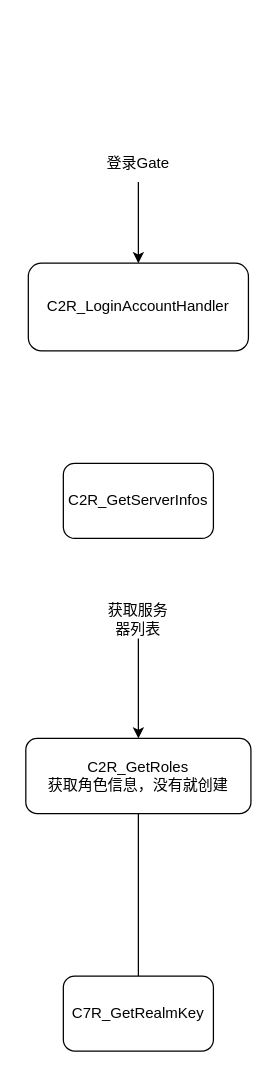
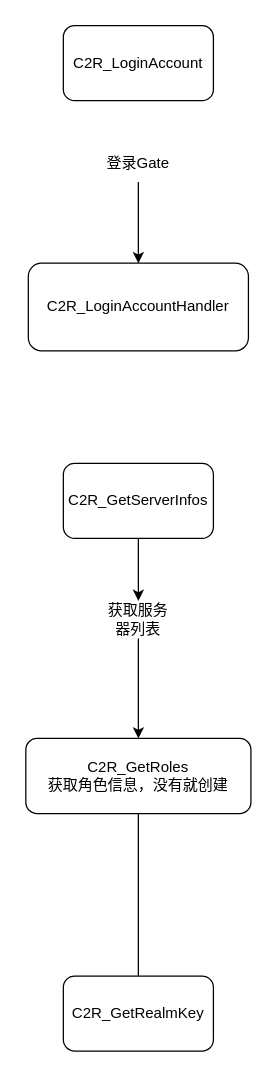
none -> (138, 63)
none -> (138, 565)
(138, 1013) -> (138, 1013)
